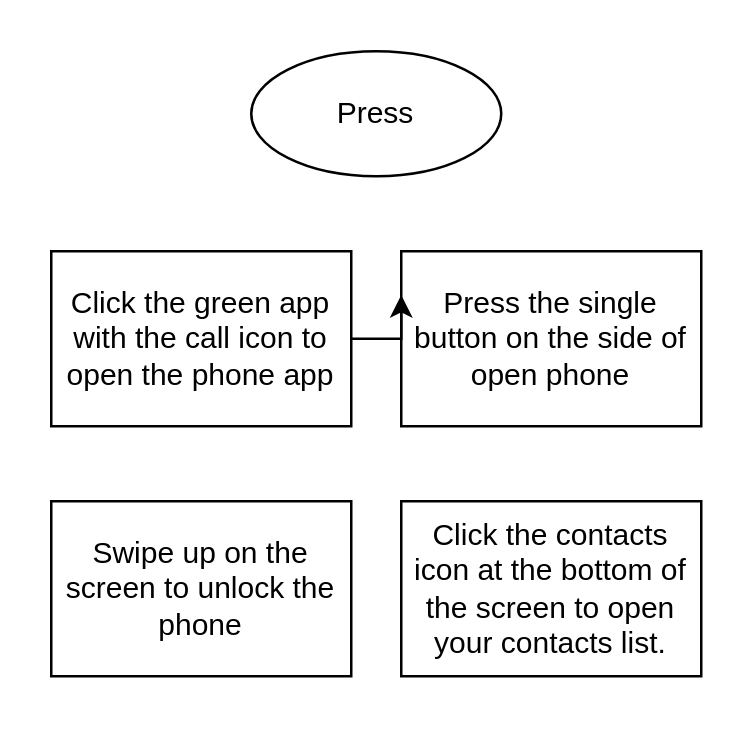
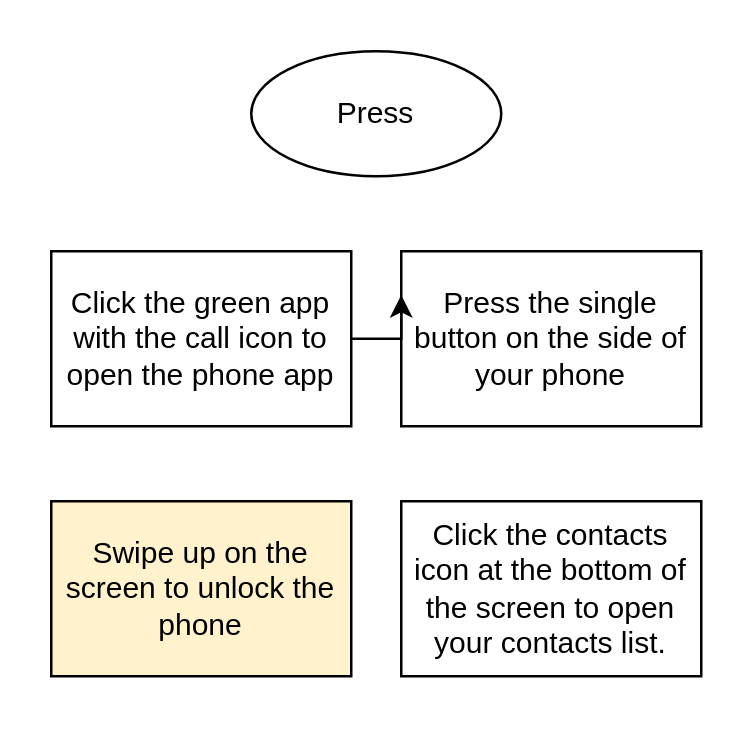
(551, 339) -> (551, 339)
(201, 589) -> (201, 589)
